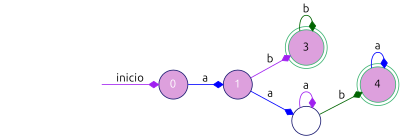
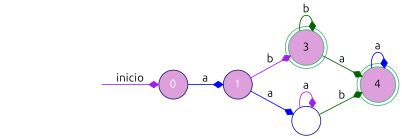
none -> (338, 64)
